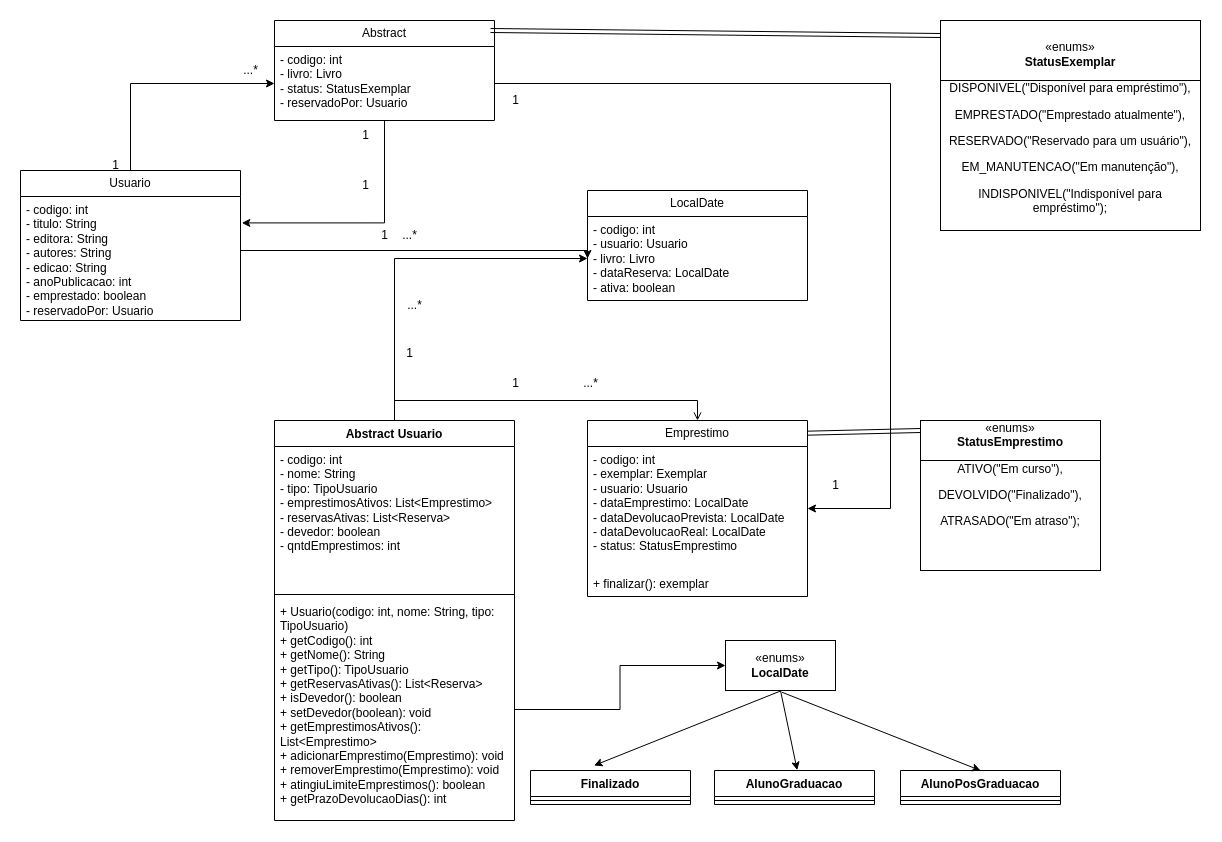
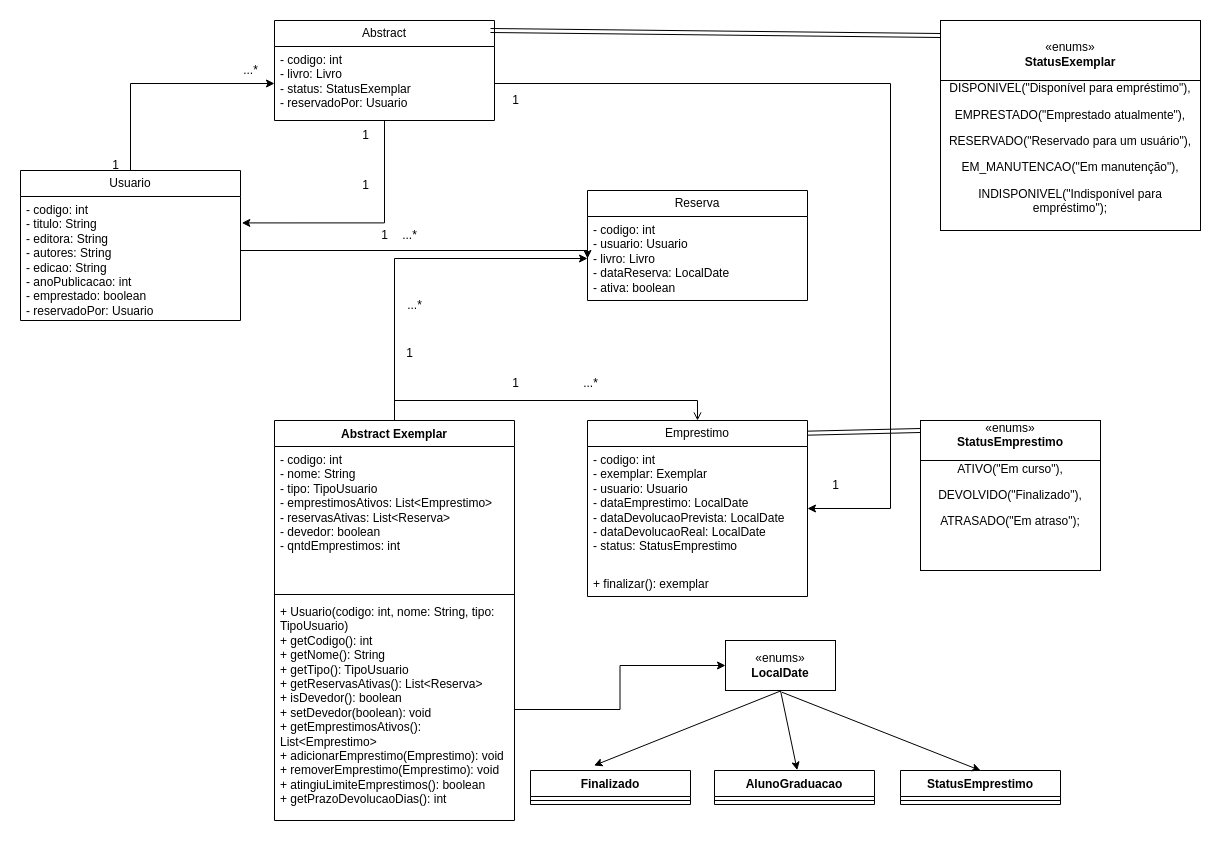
(698, 204) -> (698, 204)
(395, 435) -> (395, 435)
(981, 785) -> (981, 785)
